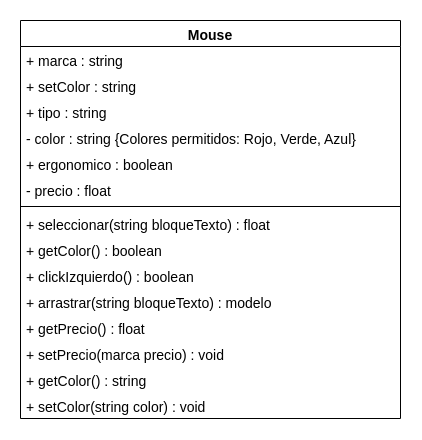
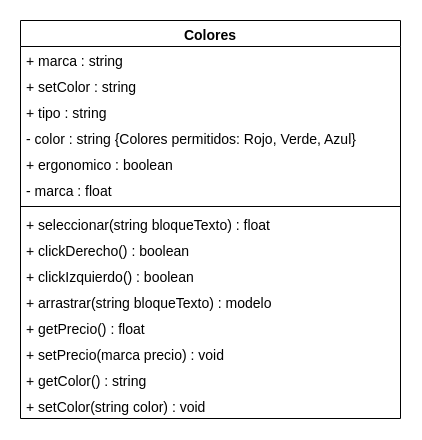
(210, 35) -> (210, 35)
(78, 191) -> (76, 191)
(101, 251) -> (115, 251)
